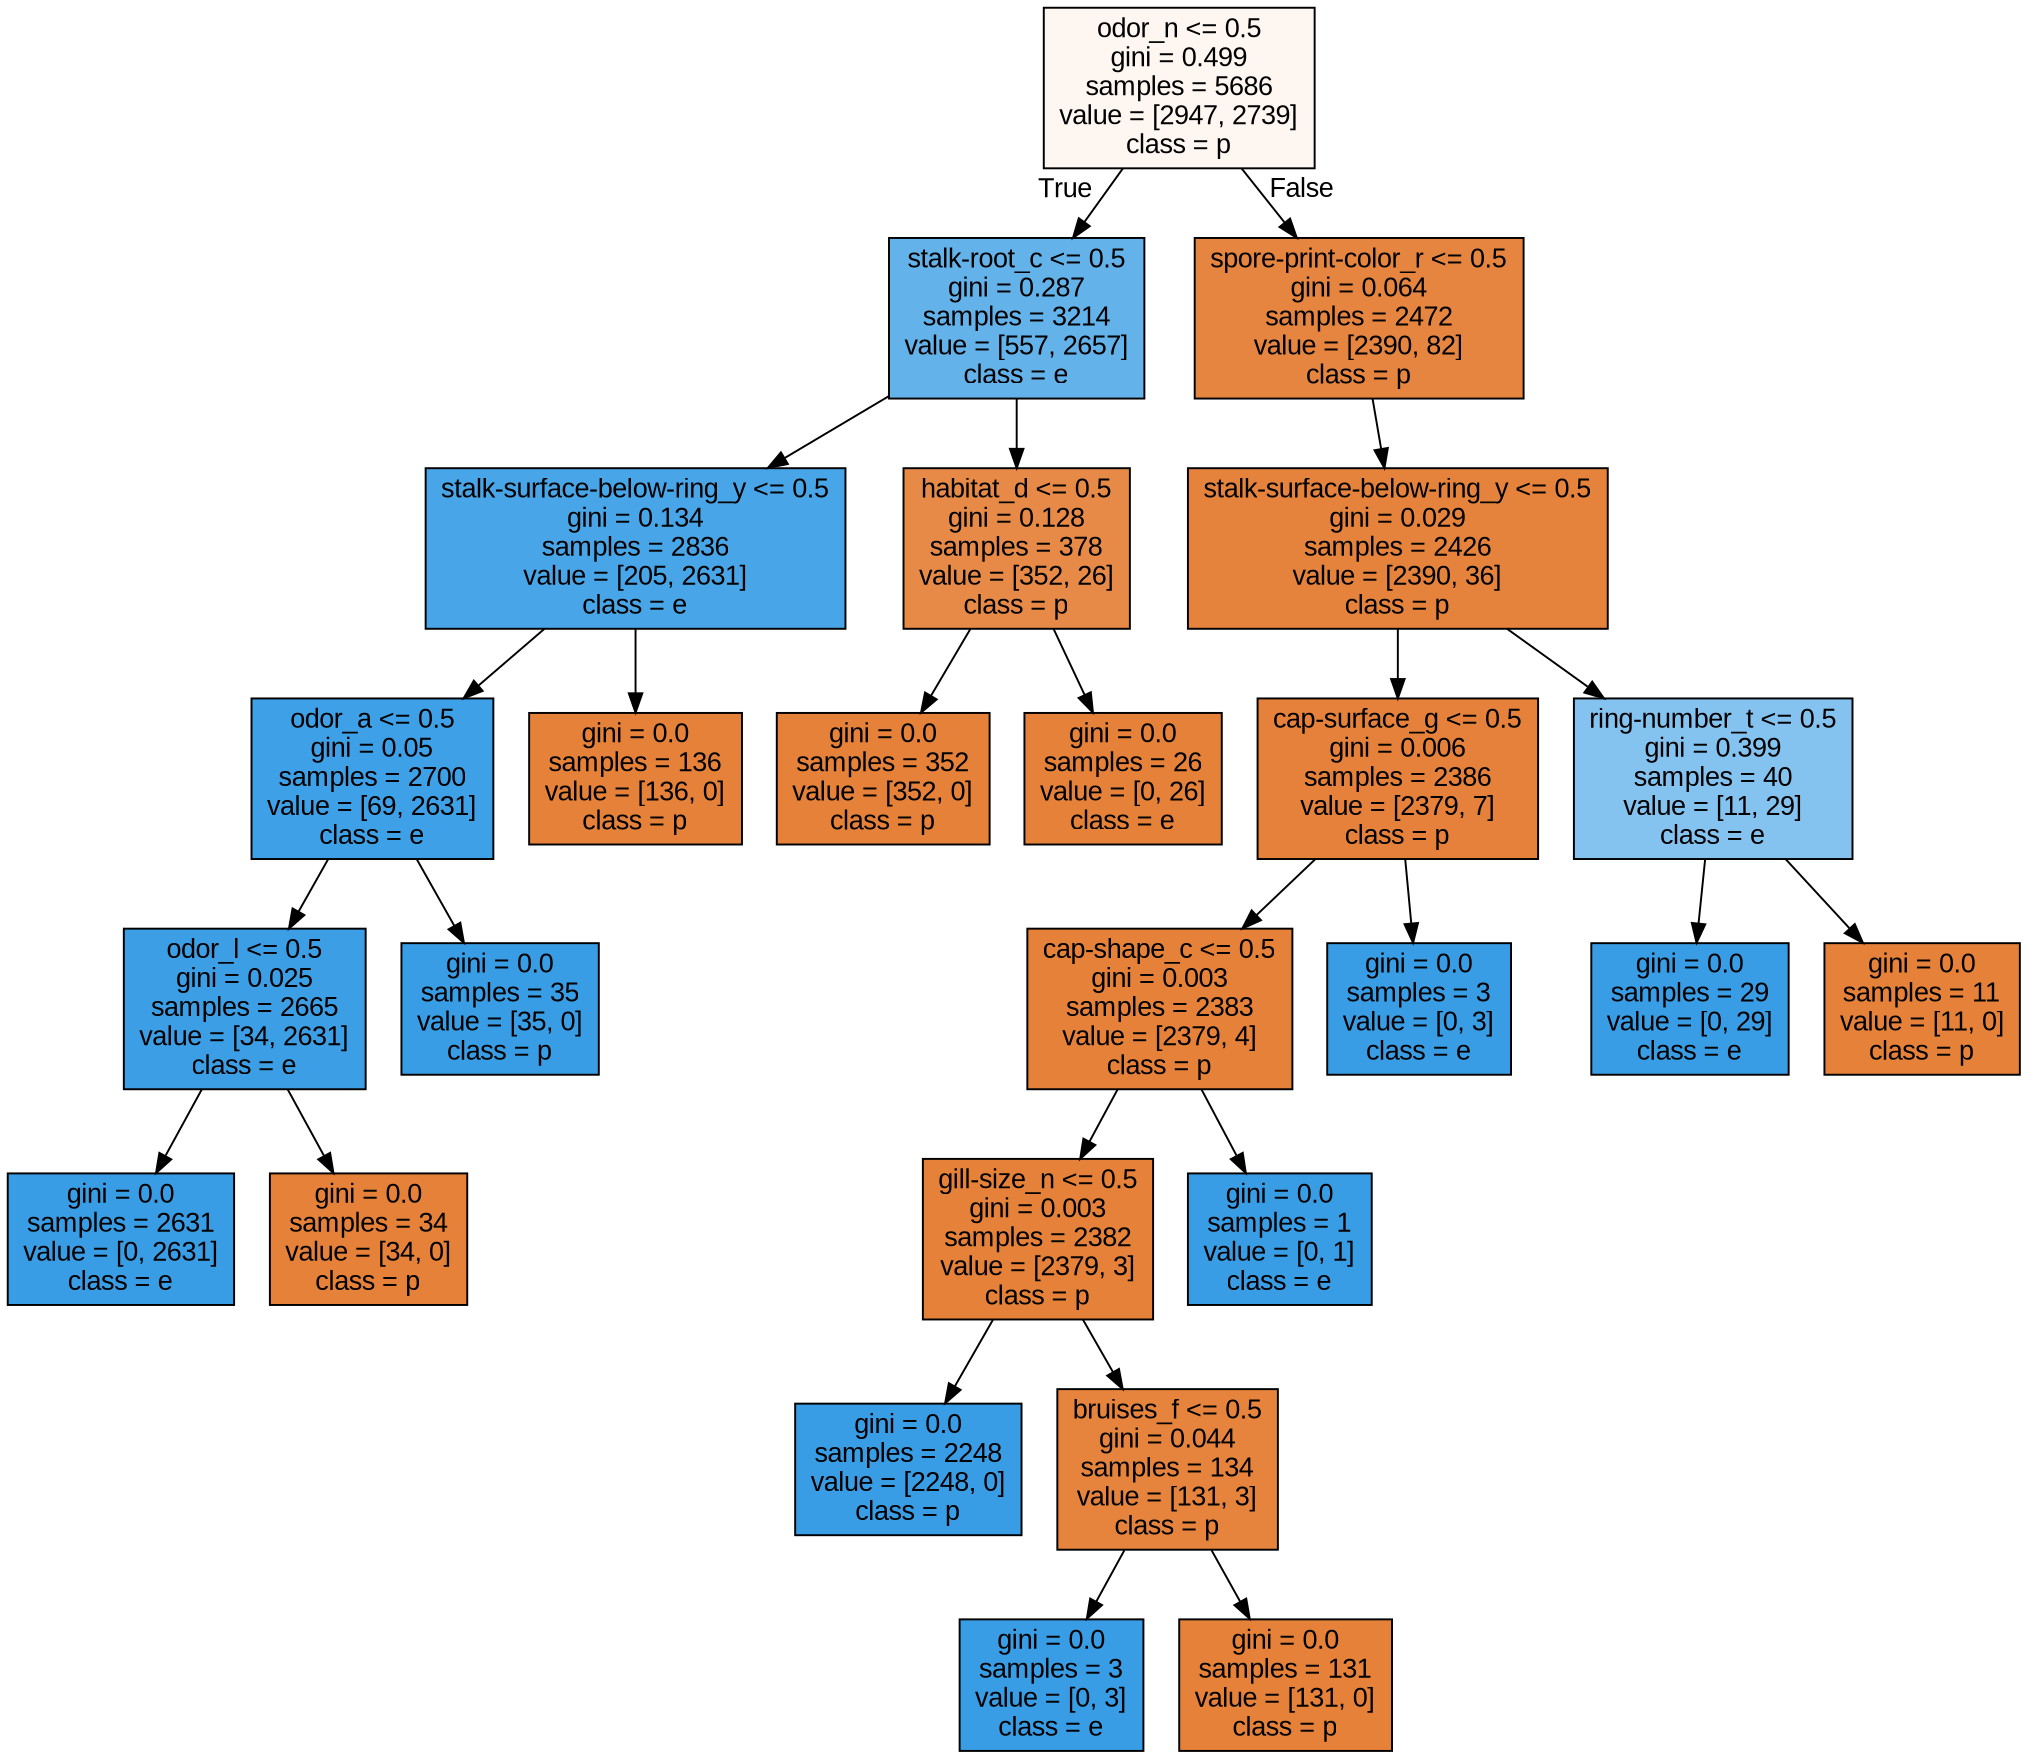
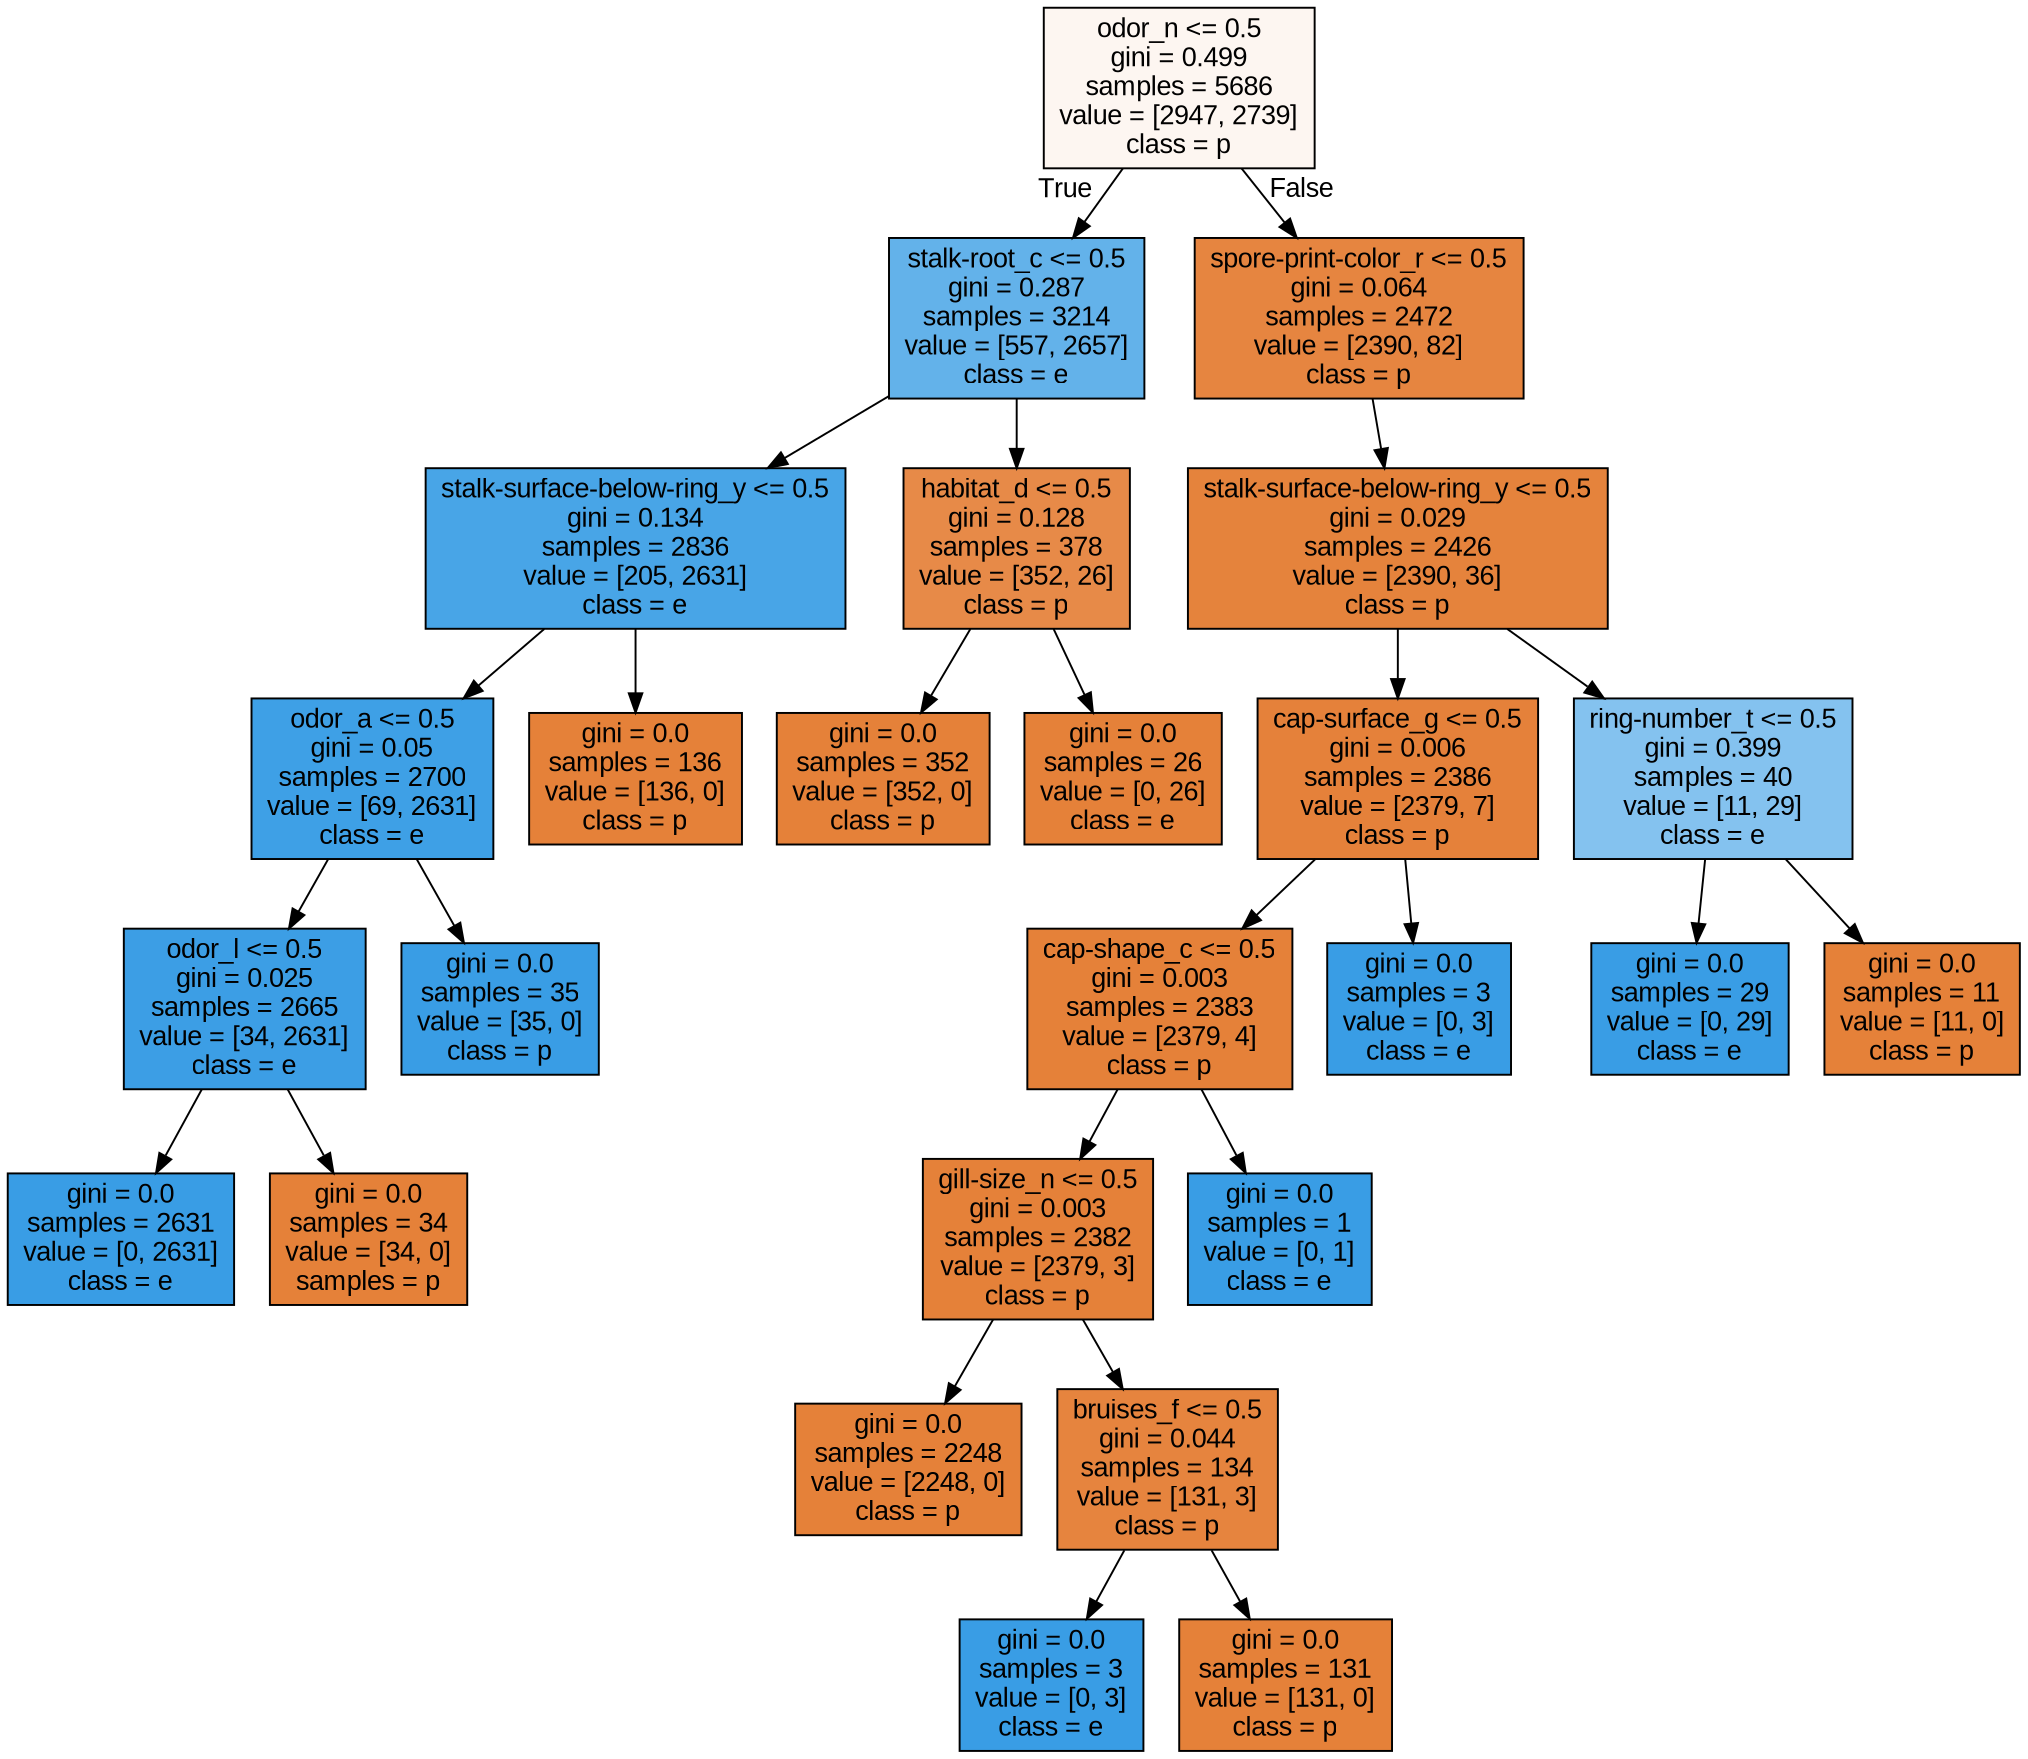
(369, 1239) -> (369, 1239)
(908, 1469) -> (908, 1469)
